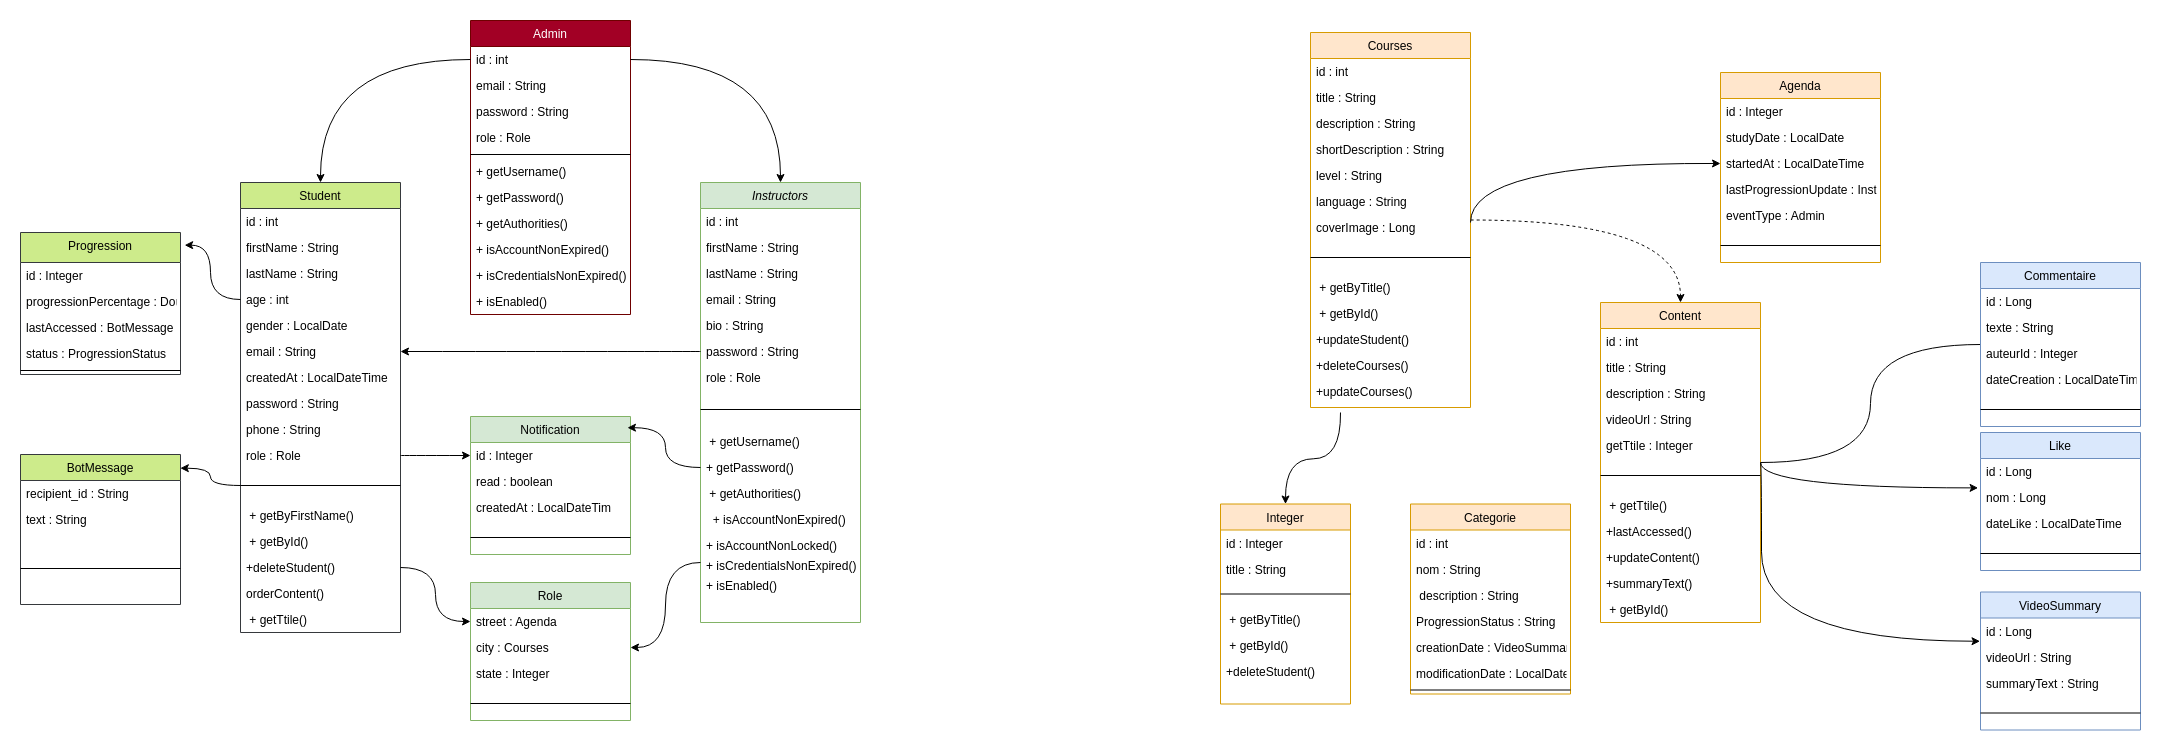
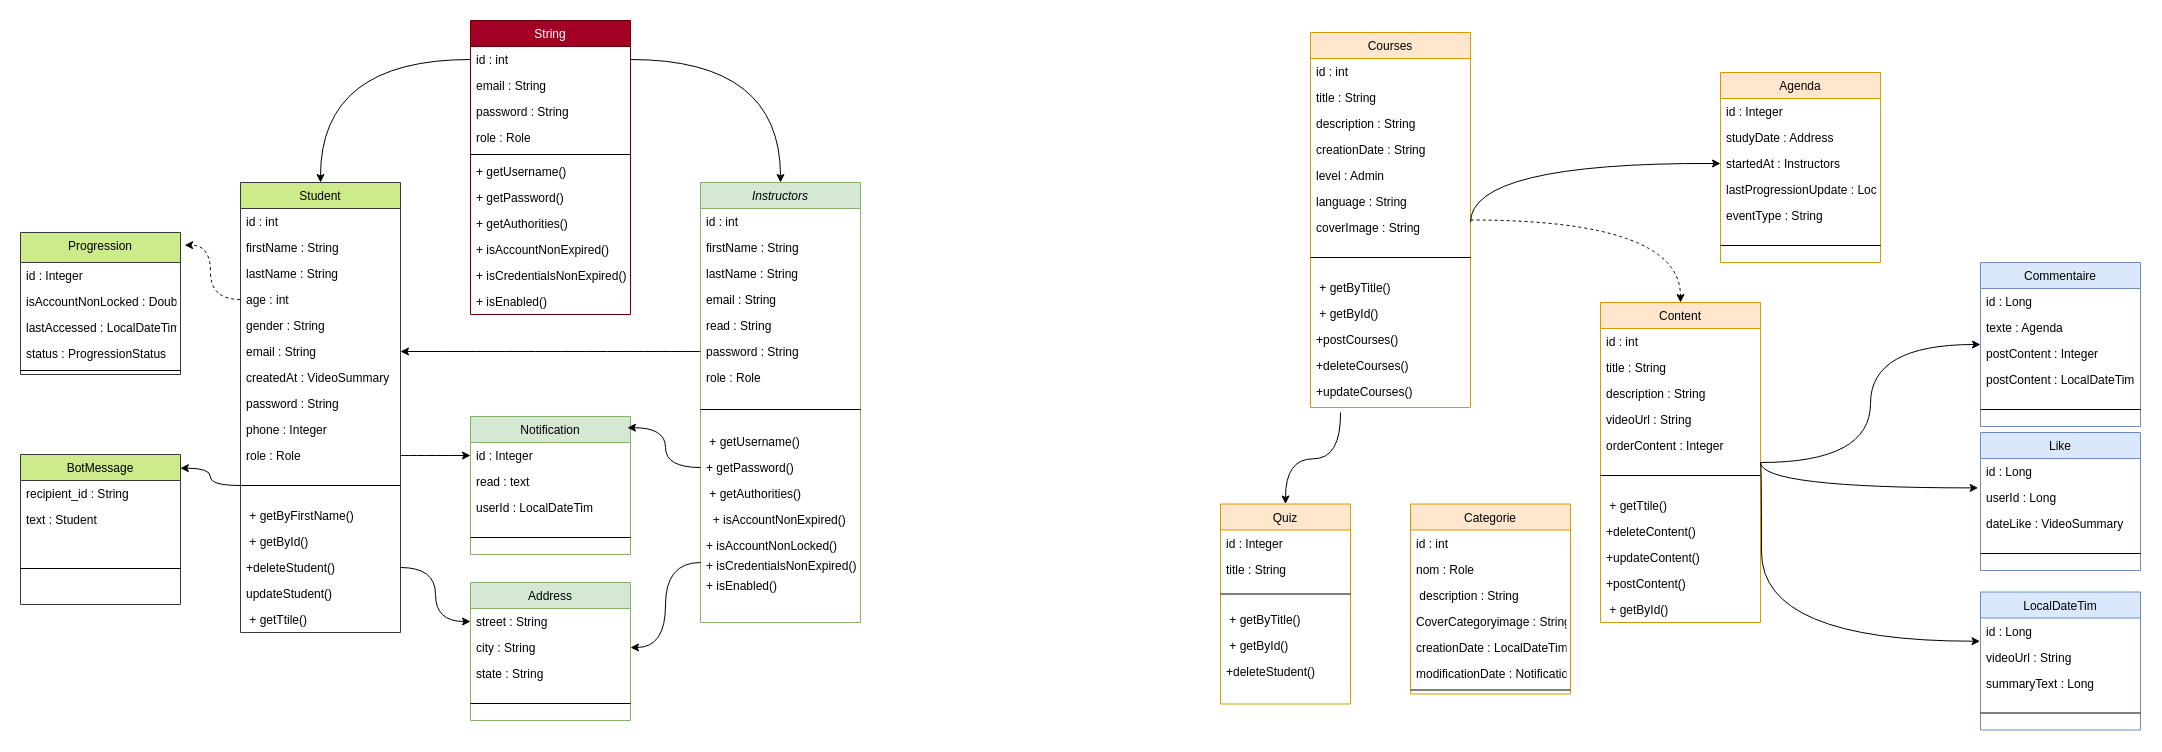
(550, 34) -> (550, 34)
(1790, 138) -> (1785, 138)
(1391, 150) -> (1379, 150)
(1802, 164) -> (1799, 164)
(1354, 176) -> (1350, 176)
(1836, 190) -> (1836, 190)
(1777, 216) -> (1780, 216)
(1368, 228) -> (1374, 228)
(211, 276) -> (211, 276)
(119, 302) -> (109, 302)
(300, 326) -> (290, 326)
(739, 326) -> (743, 326)
(104, 328) -> (111, 328)
(2027, 328) -> (2028, 328)
(1370, 340) -> (1363, 340)
(1974, 345) -> (1972, 345)
(2042, 354) -> (2052, 354)
(322, 378) -> (320, 378)
(2067, 380) -> (2066, 380)
(287, 430) -> (292, 430)
(1659, 446) -> (1675, 446)
(517, 482) -> (508, 482)
(2015, 498) -> (2025, 498)
(549, 508) -> (539, 508)
(1285, 518) -> (1285, 518)
(63, 520) -> (68, 520)
(2057, 524) -> (2055, 524)
(1655, 532) -> (1658, 532)
(1450, 570) -> (1443, 570)
(1653, 584) -> (1653, 584)
(293, 594) -> (296, 594)
(550, 596) -> (550, 596)
(2060, 606) -> (2060, 606)
(522, 622) -> (520, 622)
(1496, 622) -> (1499, 622)
(517, 648) -> (512, 648)
(1499, 648) -> (1501, 648)
(522, 674) -> (517, 674)
(1511, 674) -> (1506, 674)
(2047, 684) -> (2042, 684)
